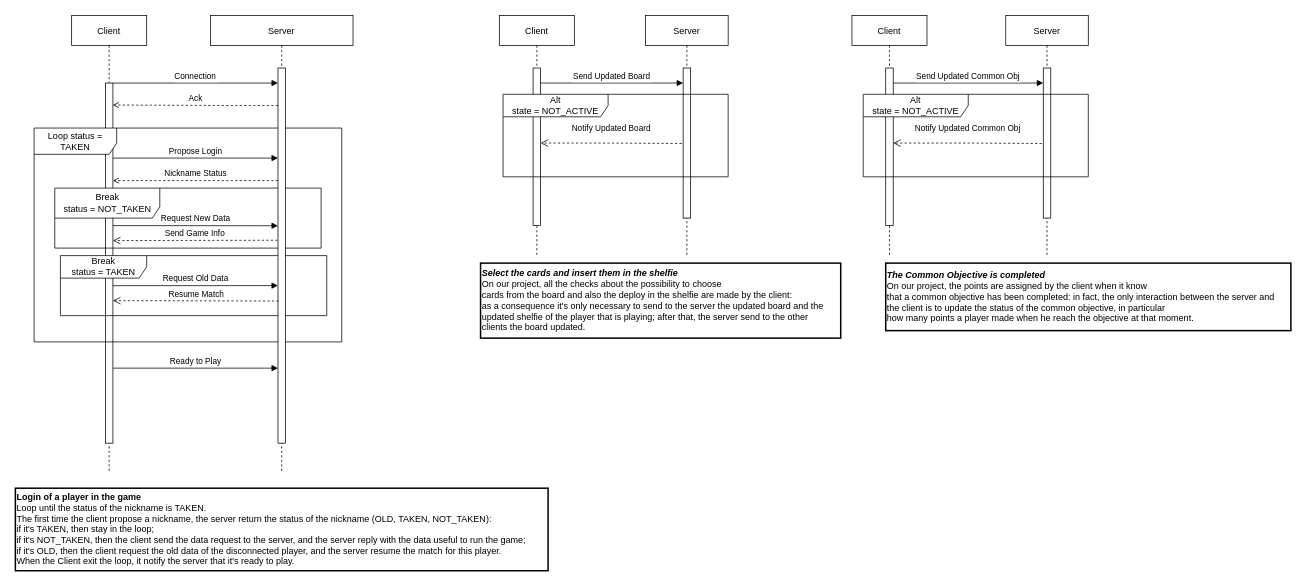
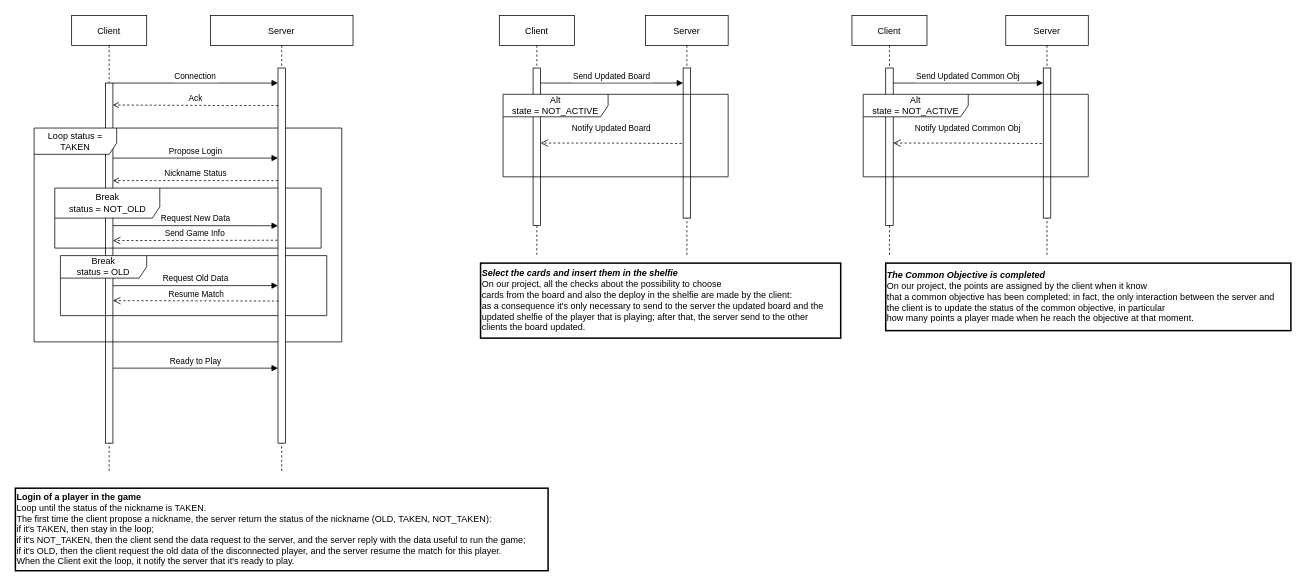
(108, 203) -> (108, 203)
(104, 267) -> (104, 267)
